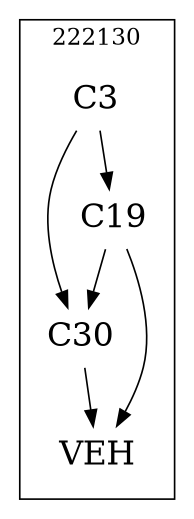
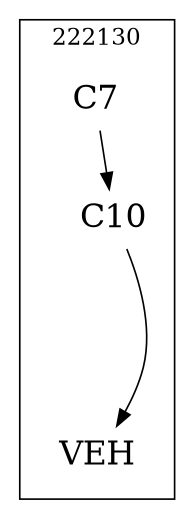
(96, 100) -> (96, 100)
(114, 219) -> (114, 219)
(81, 338) -> none
